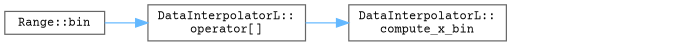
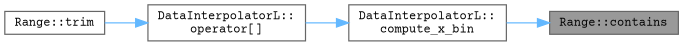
(55, 23) -> (55, 23)
none -> (614, 23)
